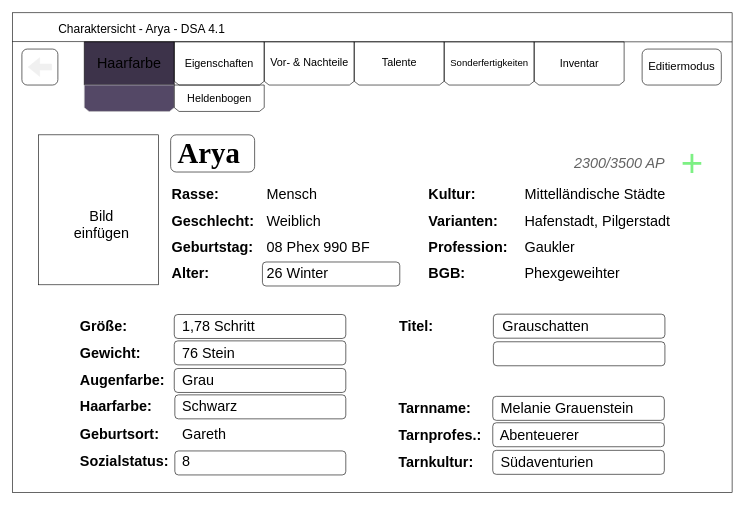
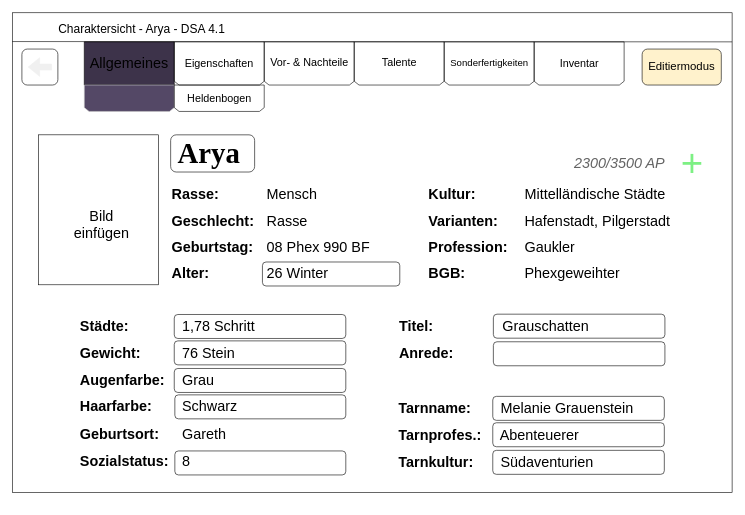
(129, 63) -> (129, 63)
(682, 67) -> (682, 67)
(272, 221) -> (269, 221)
(91, 327) -> (93, 327)
none -> (445, 353)
